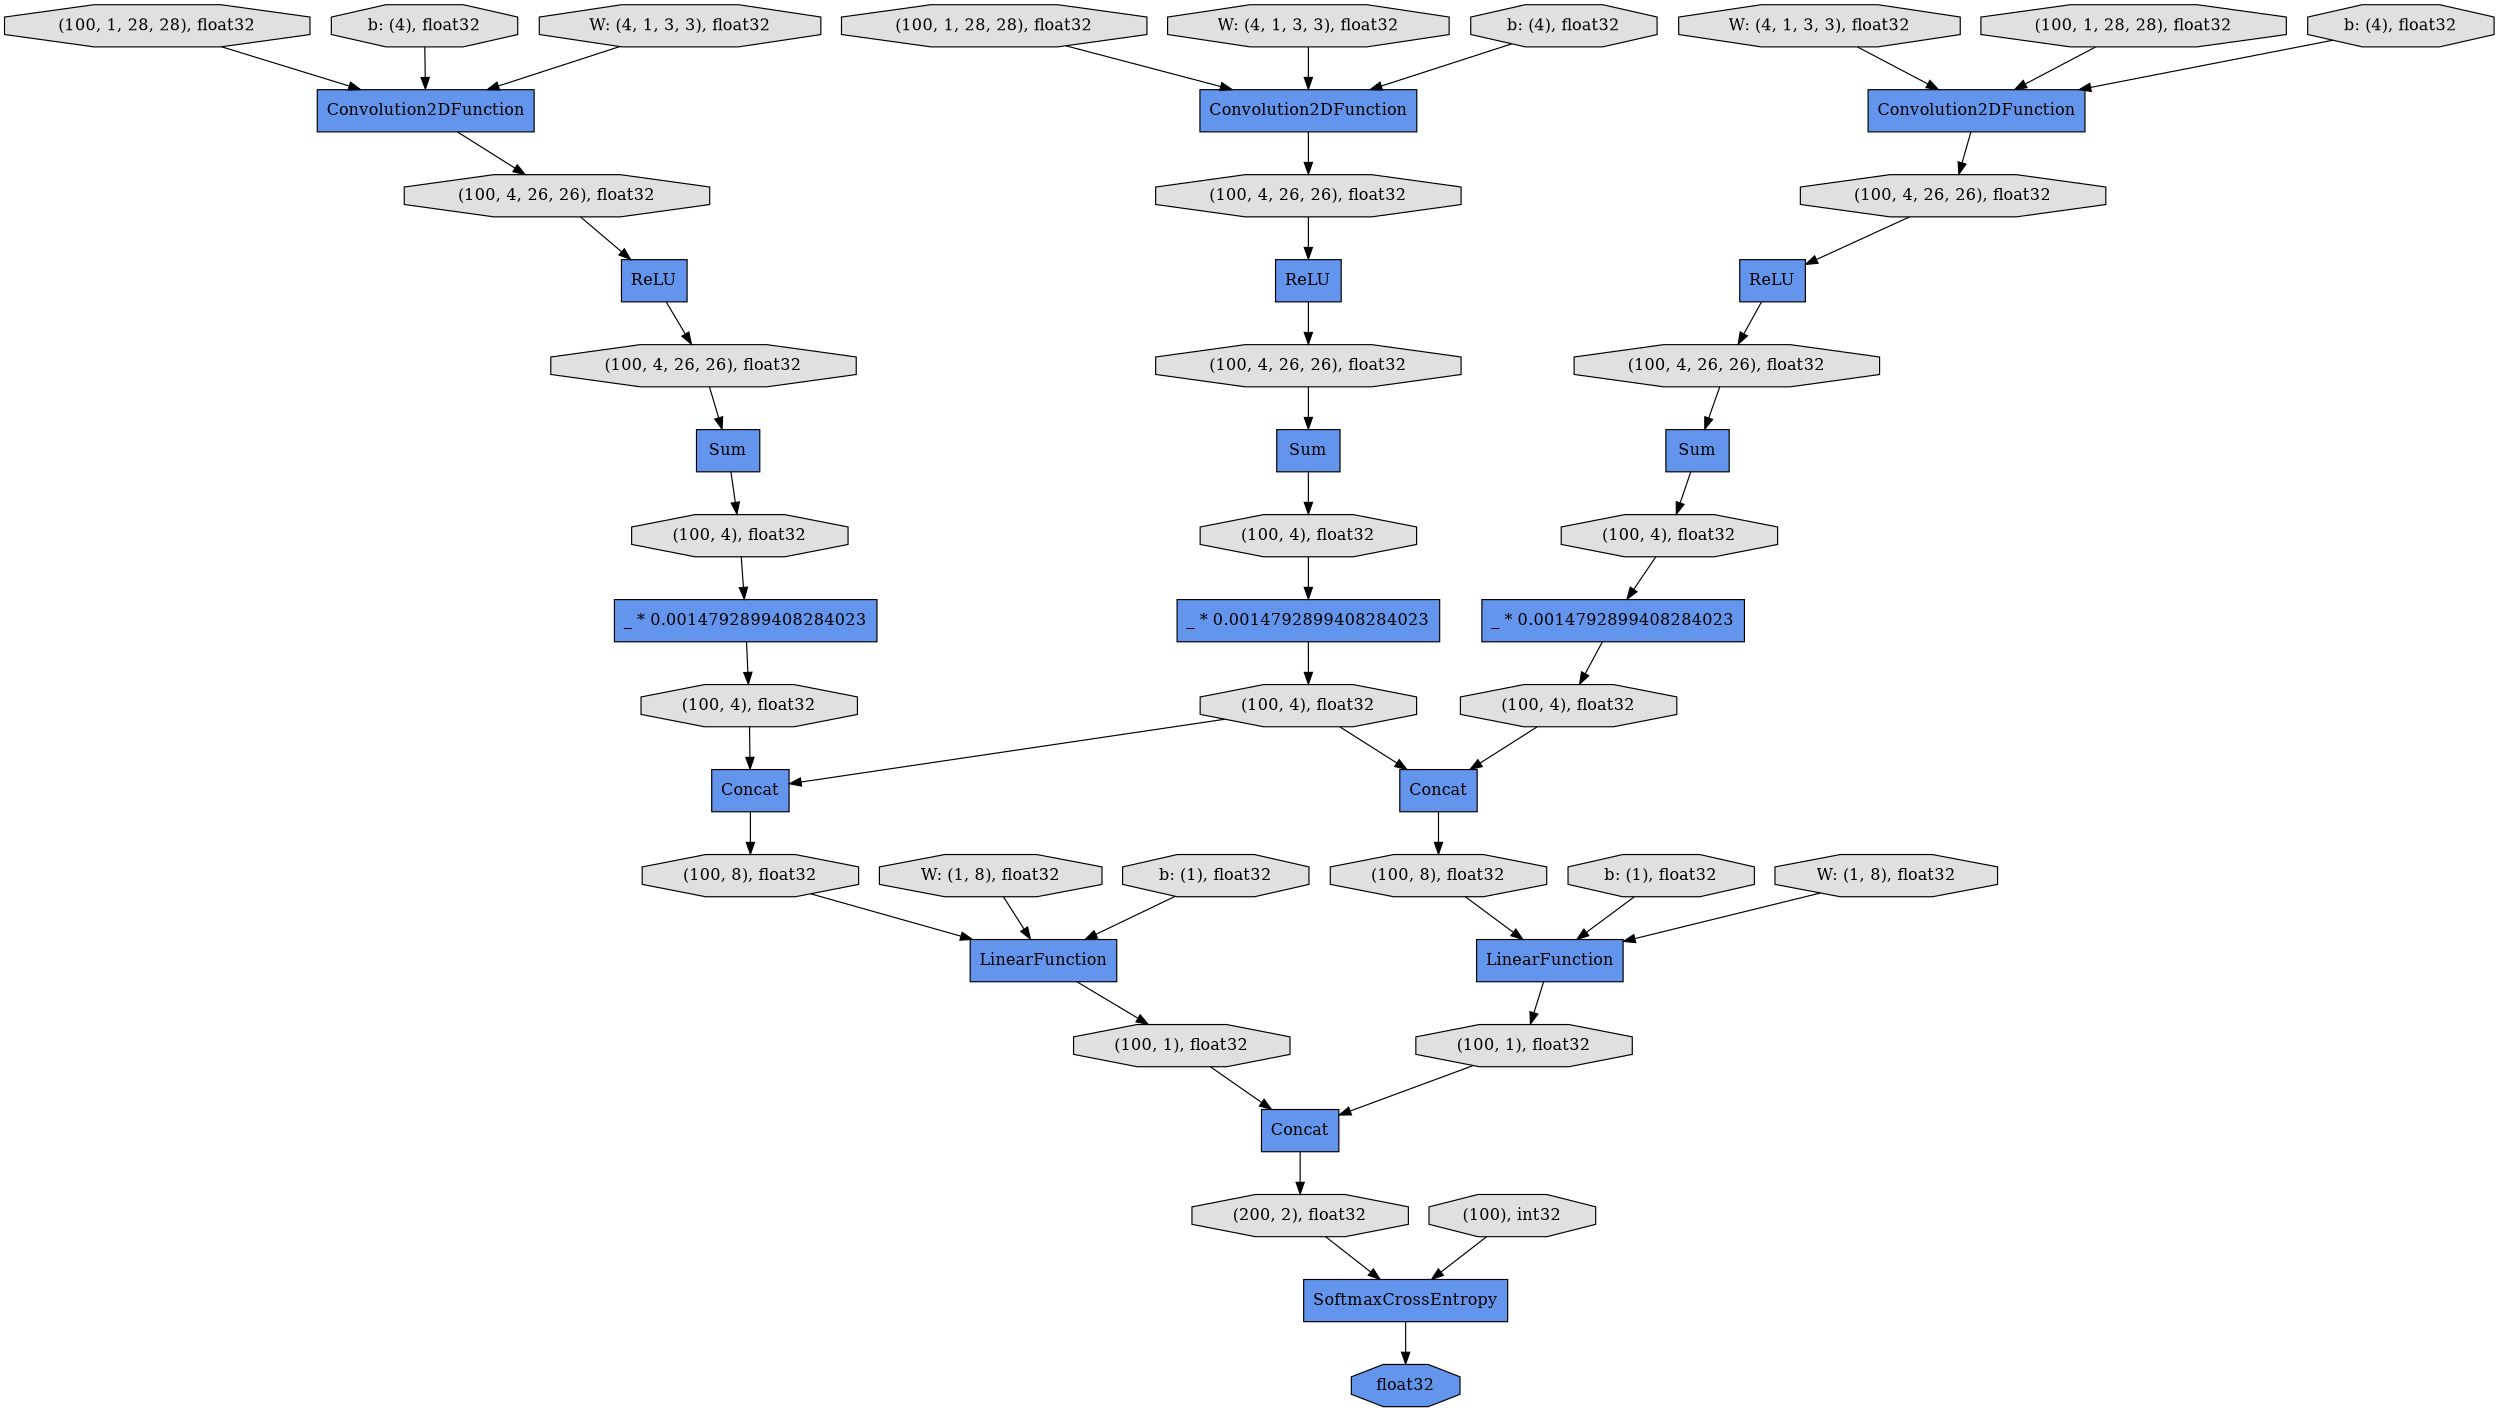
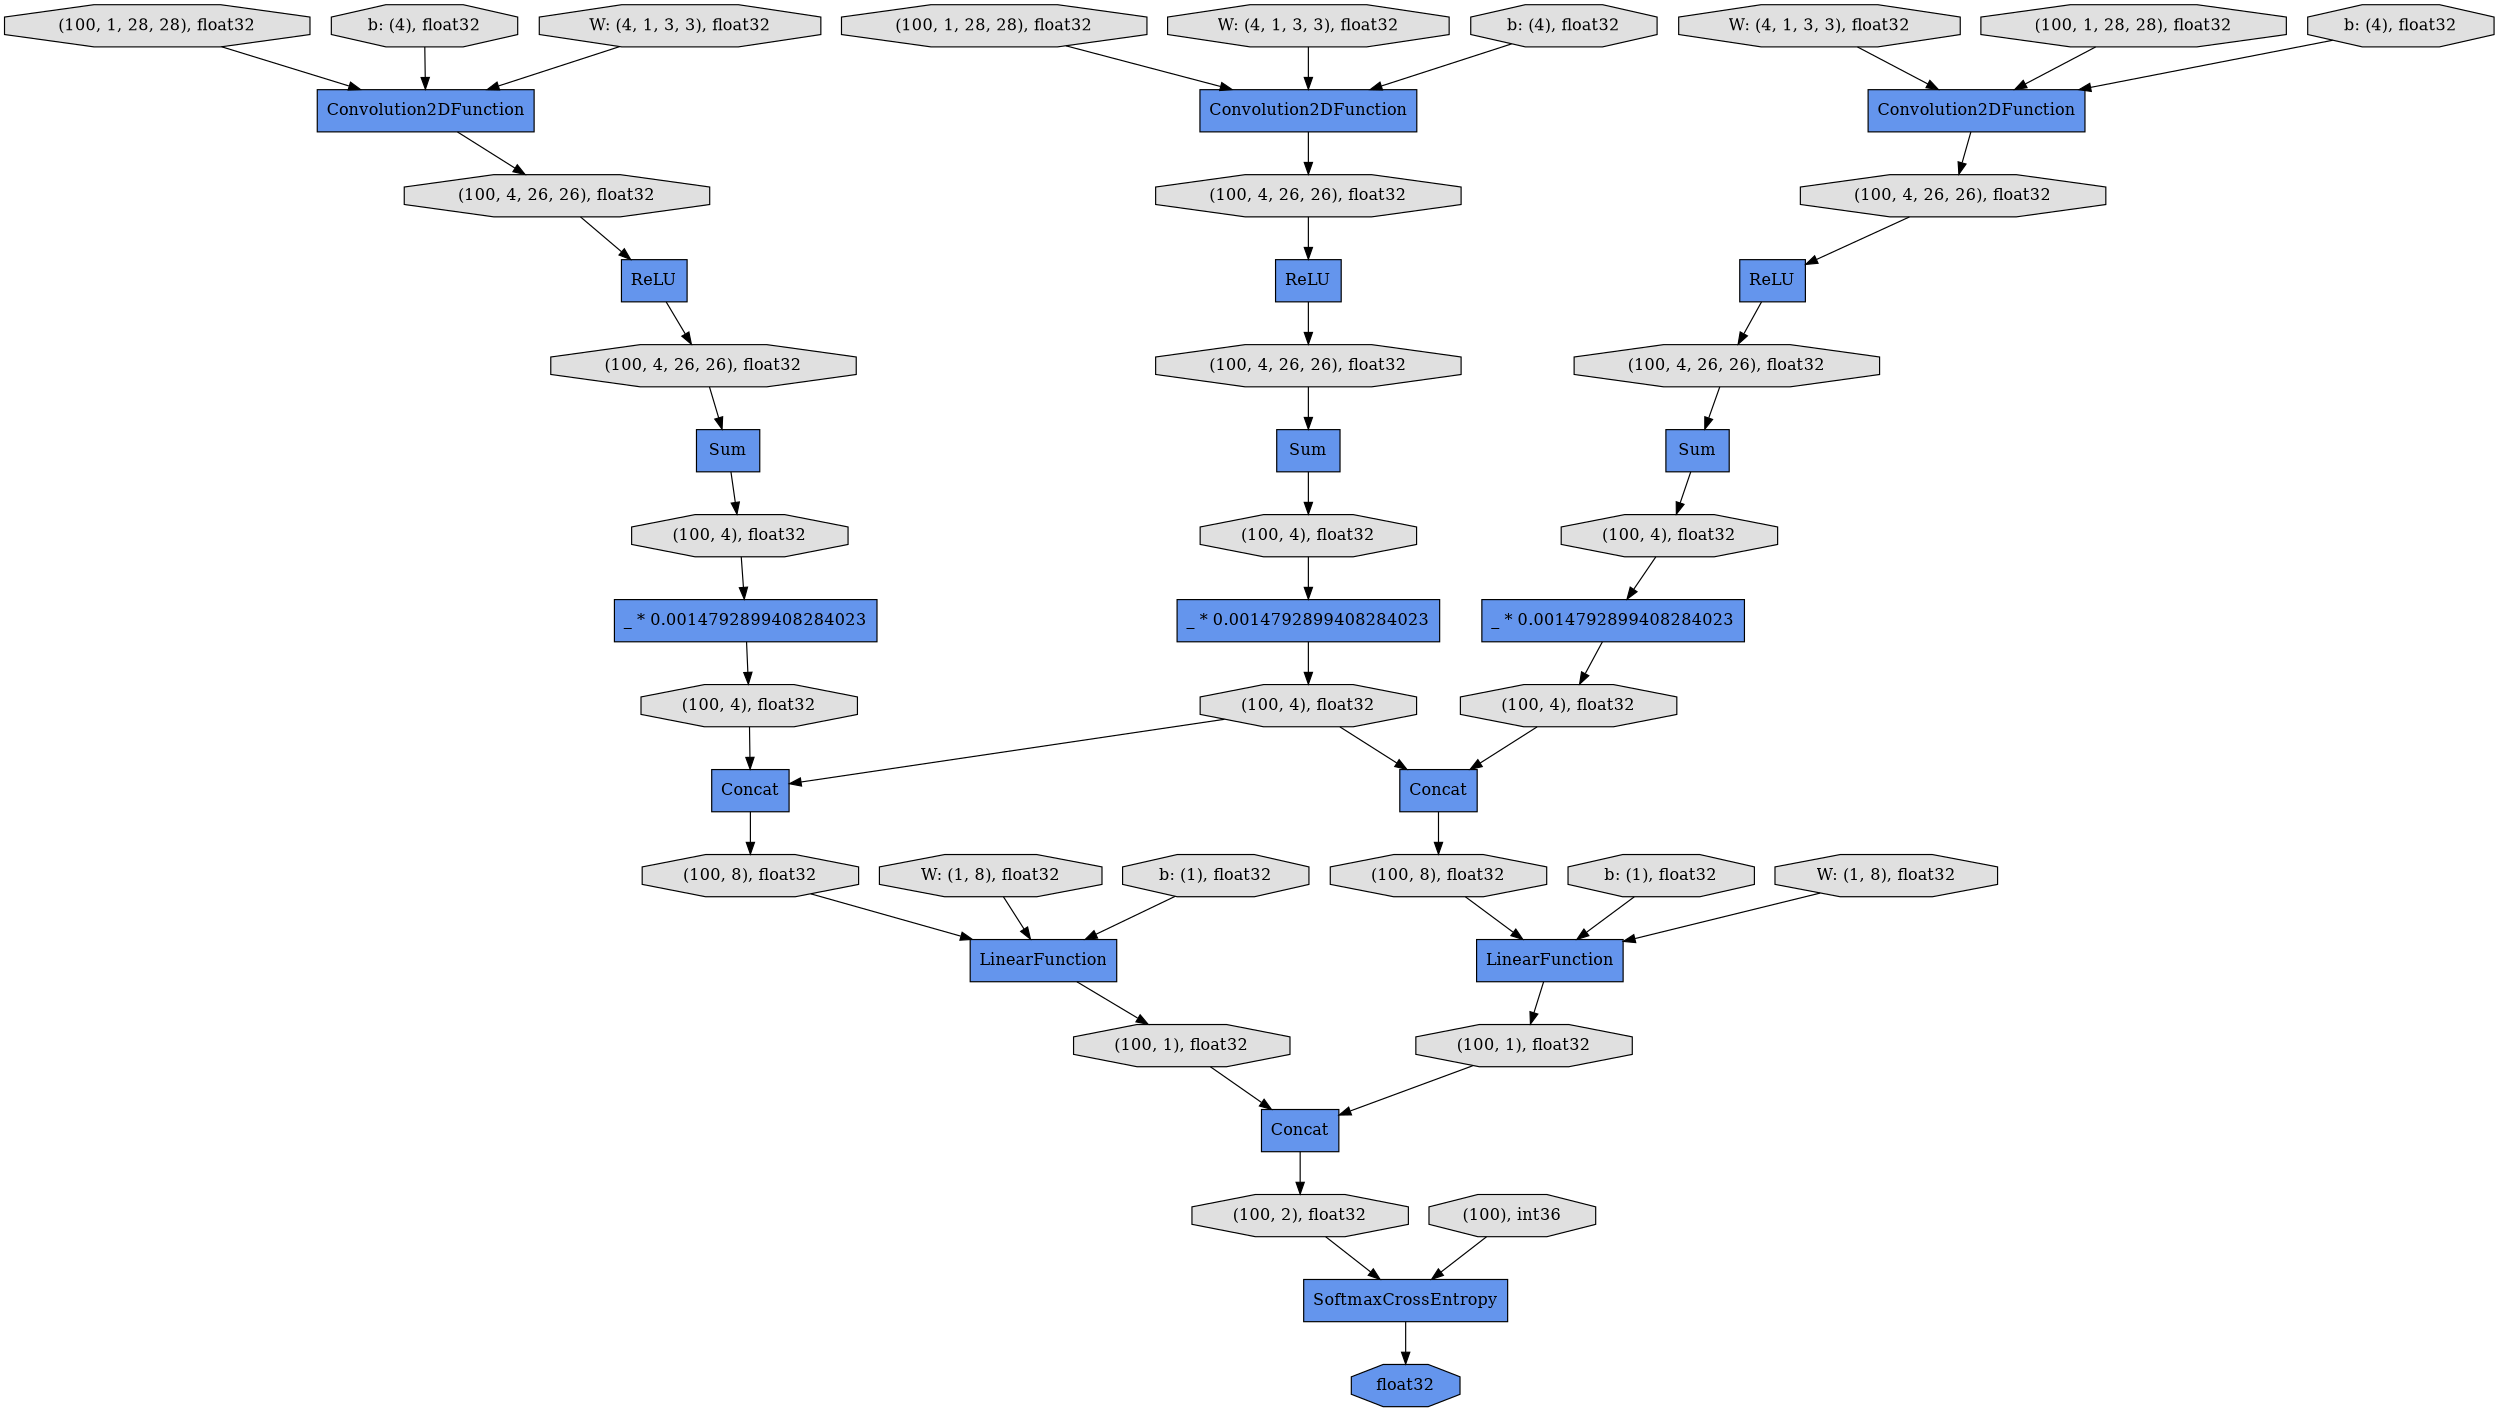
(1300, 1216) -> (1300, 1216)
(1512, 1216) -> (1512, 1216)
